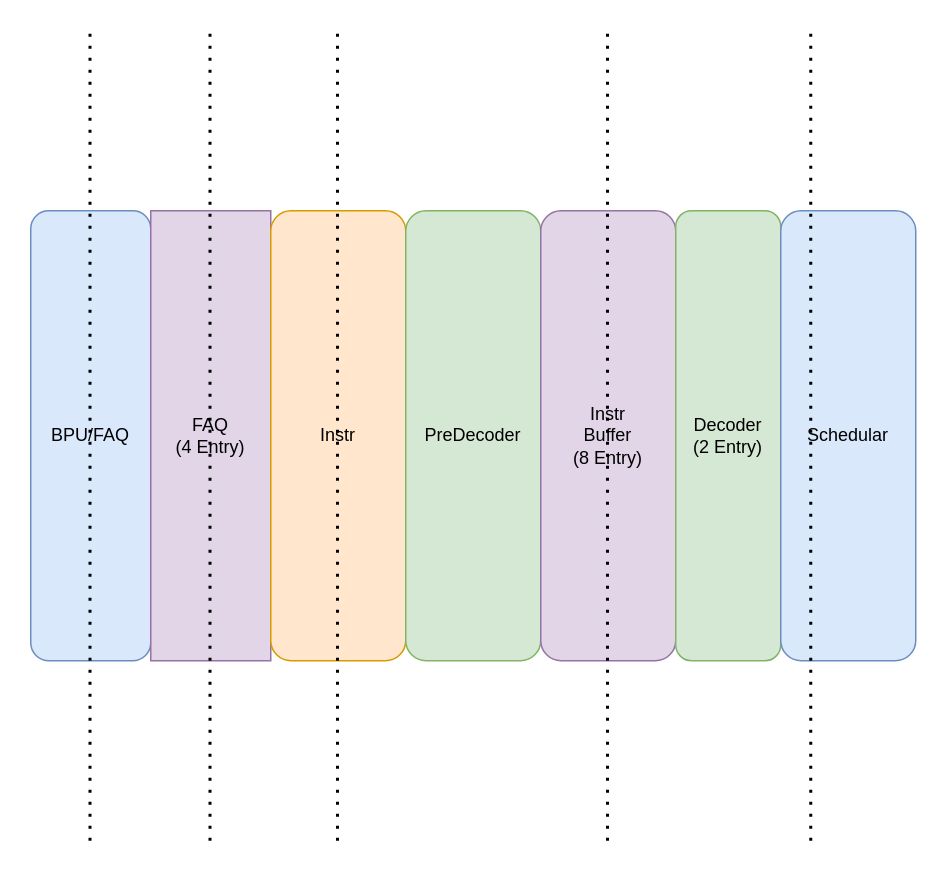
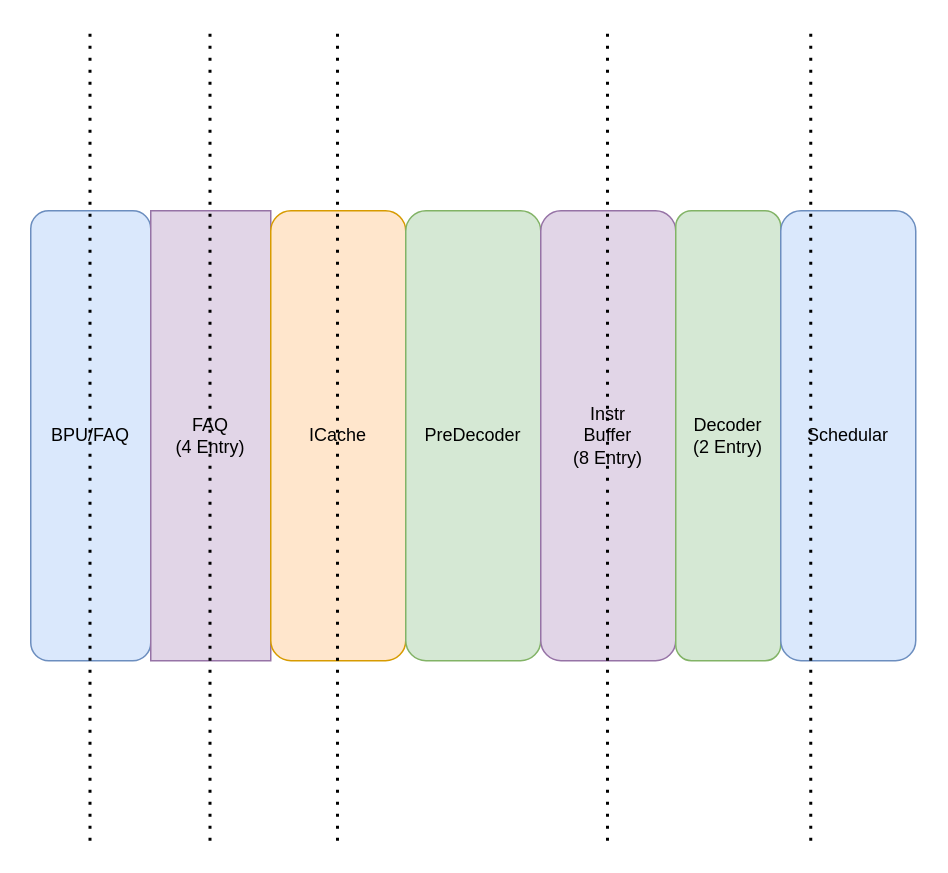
(338, 436) -> (338, 436)
